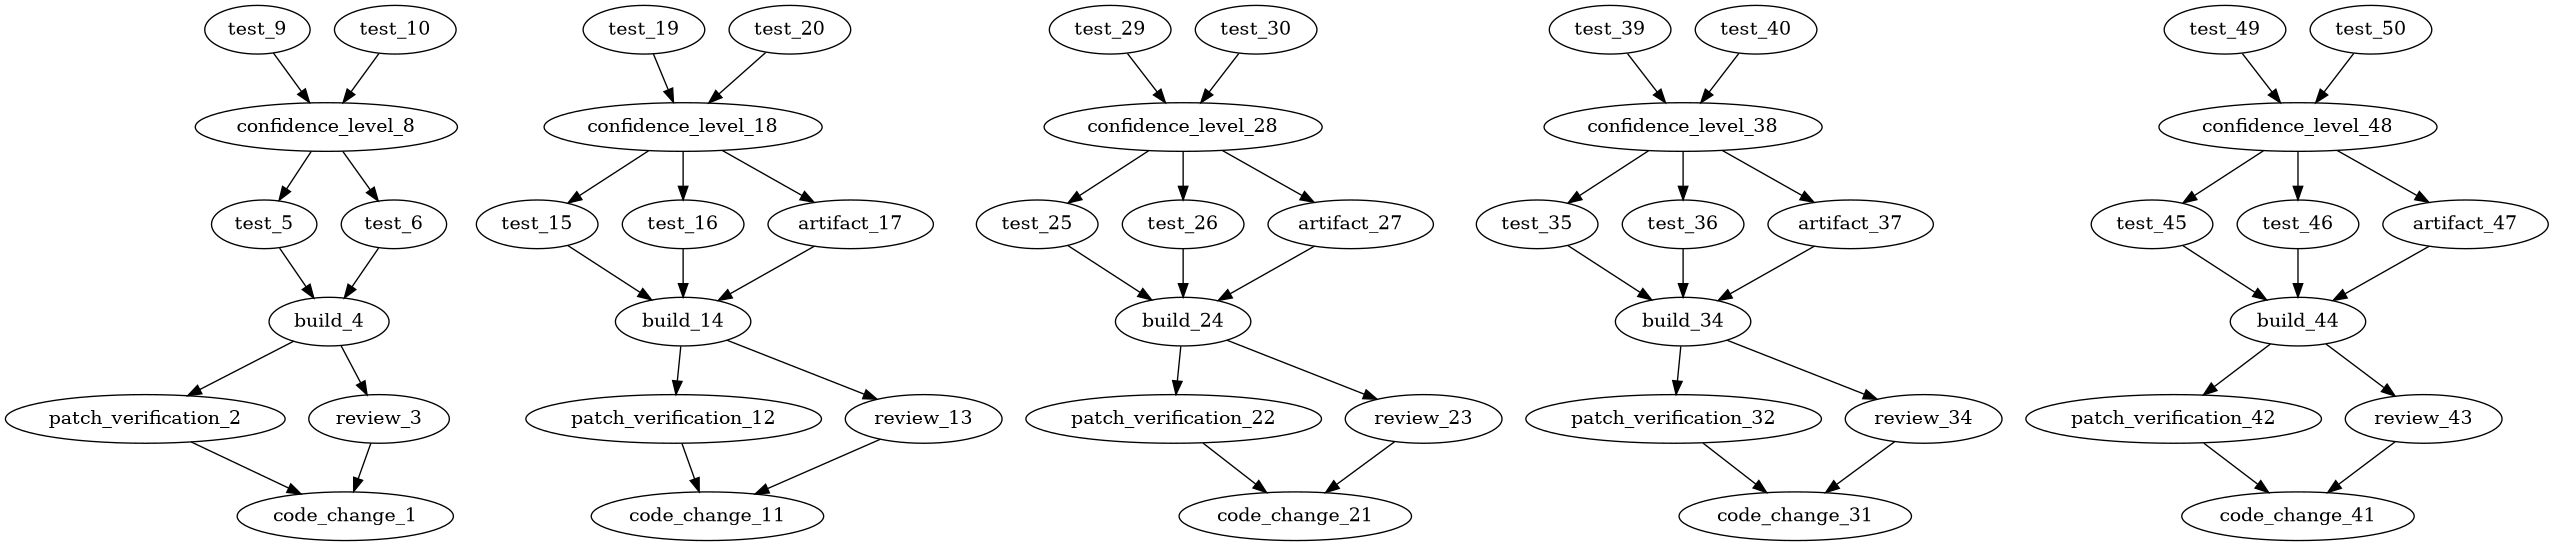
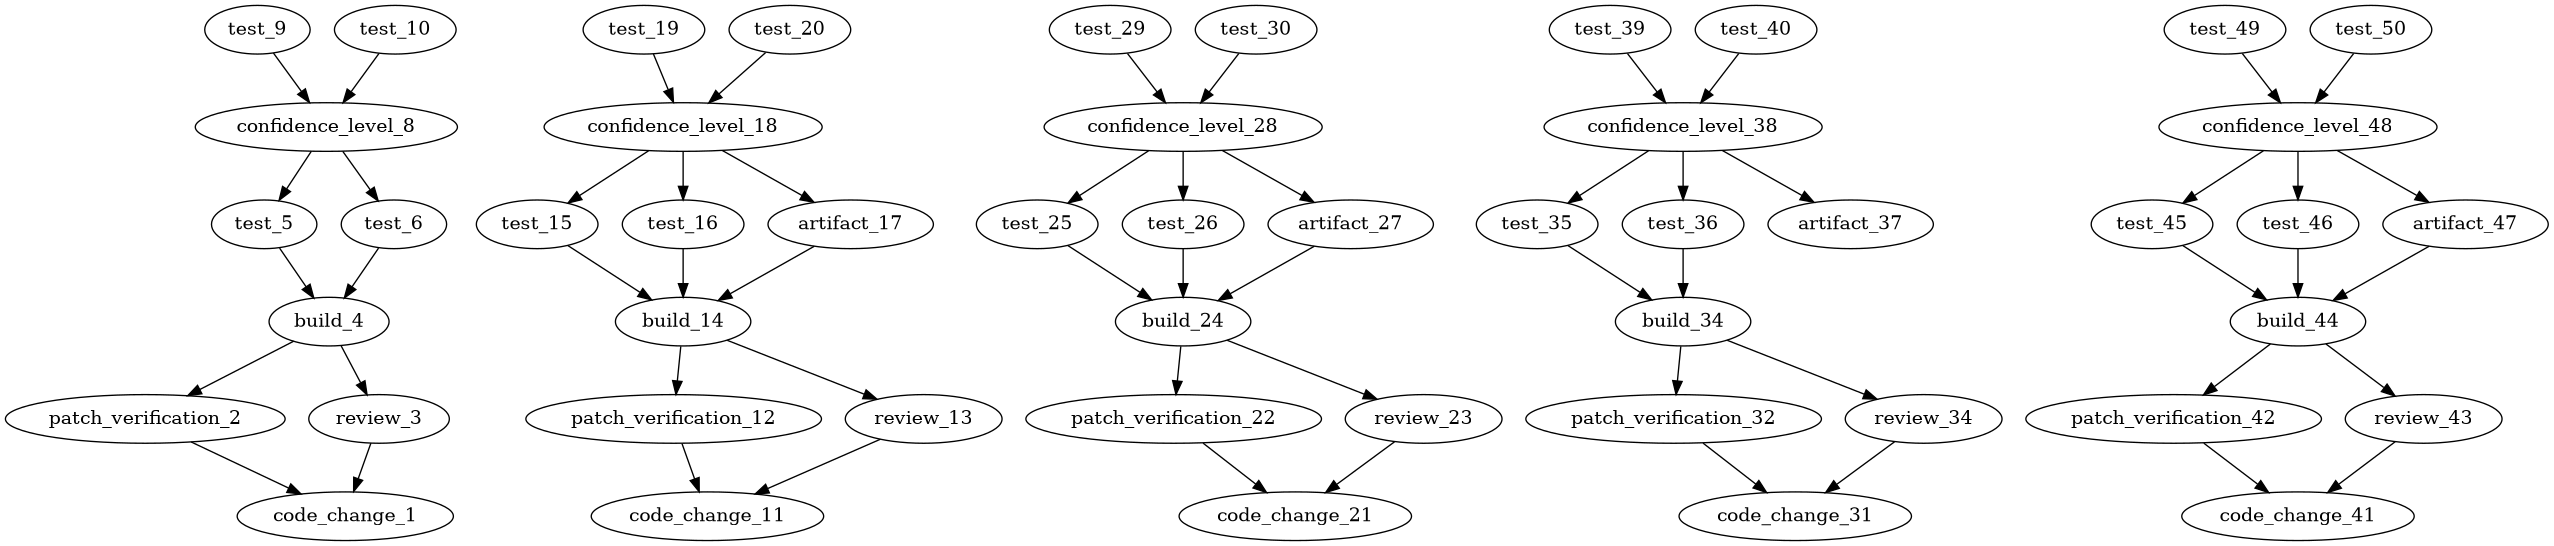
(1772, 270) -> none
